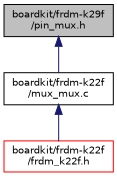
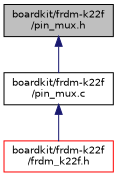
(59, 21) -> (59, 21)
(59, 89) -> (59, 89)
